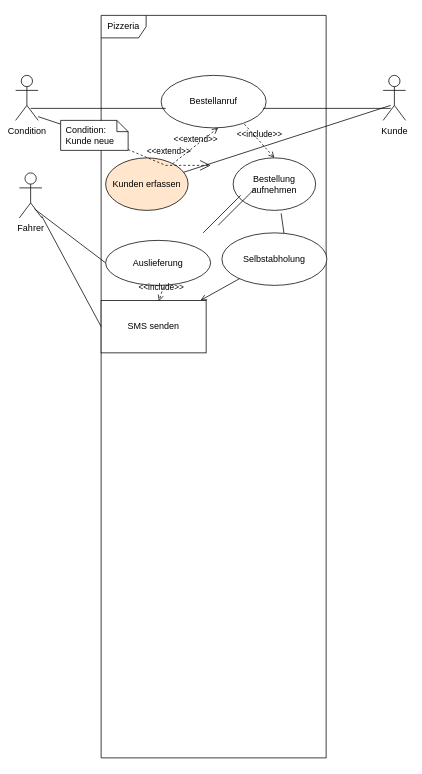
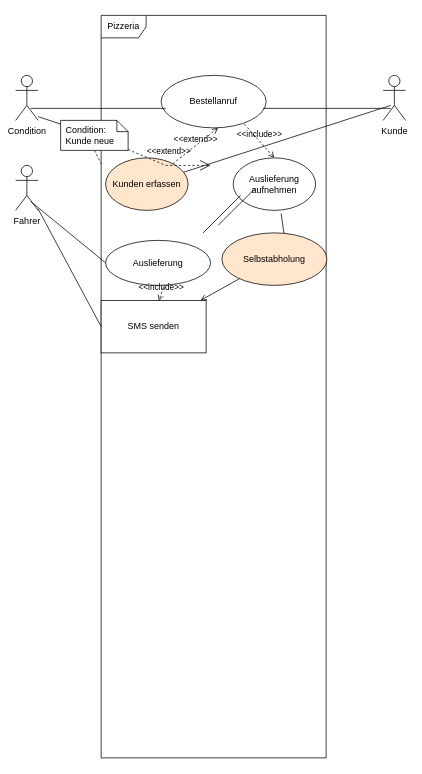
none -> (96, 154)
(274, 184) -> (274, 184)
(30, 195) -> (27, 188)
(274, 259) -> (274, 259)
